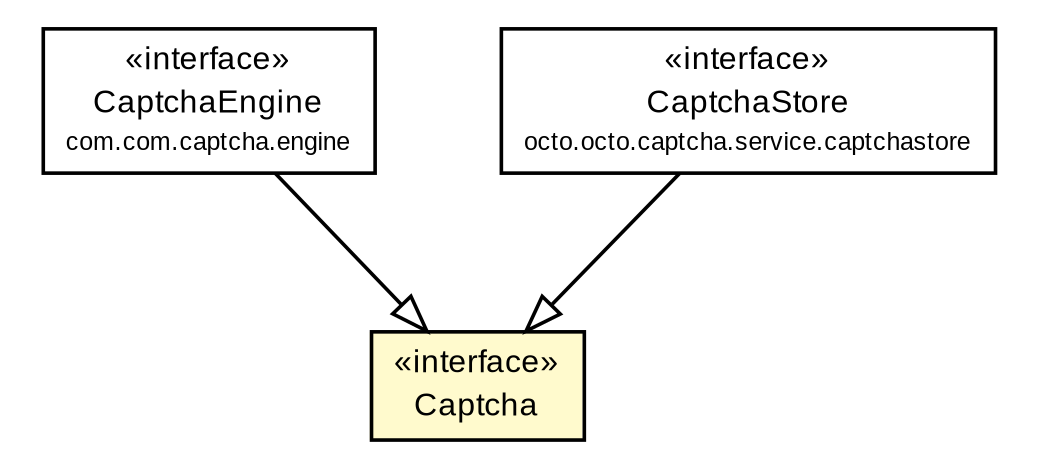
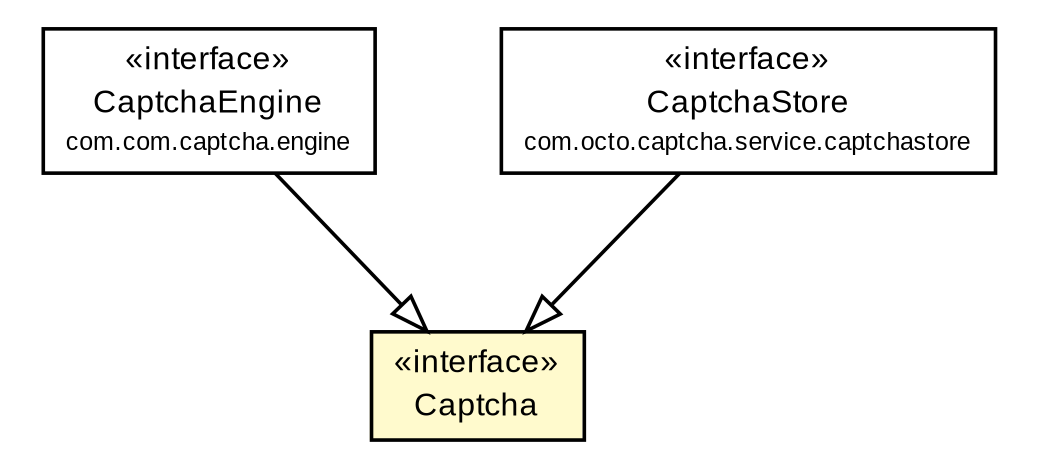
(748, 142) -> (748, 142)
